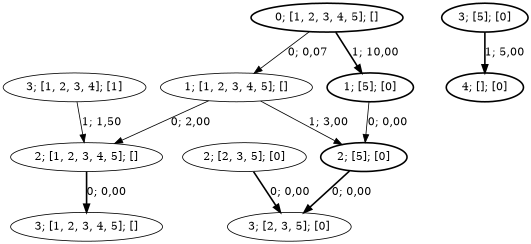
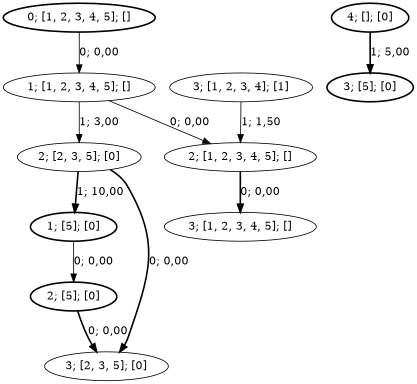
(485, 48) -> (370, 48)
(347, 49) -> (77, 188)
(308, 52) -> (99, 52)
(298, 121) -> (79, 118)
(191, 122) -> (190, 122)
